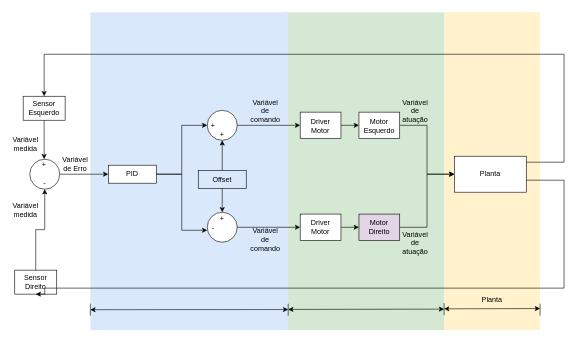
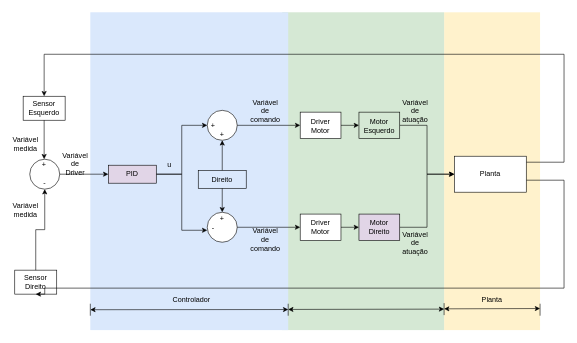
(380, 125) -> (380, 125)
(75, 164) -> (75, 164)
none -> (170, 165)
(132, 174) -> (132, 174)
(222, 180) -> (222, 180)
none -> (192, 300)
